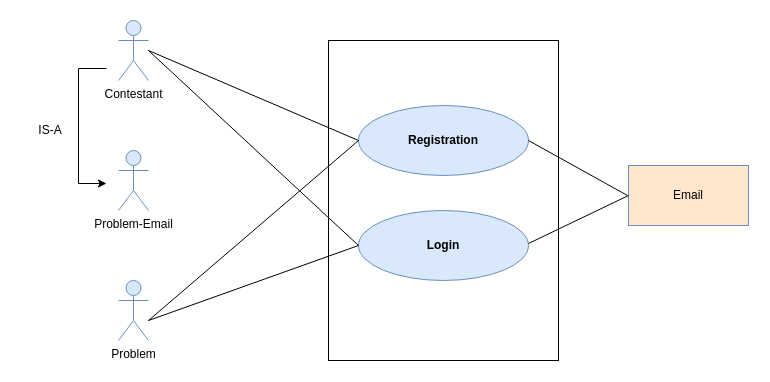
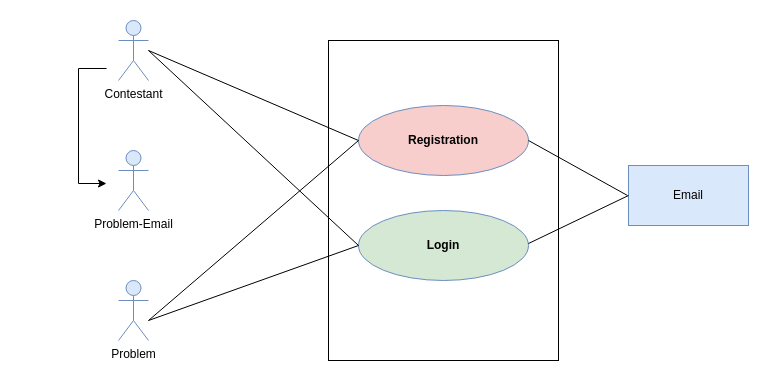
(51, 131) -> none
(444, 141) -> (444, 141)
(689, 196) -> (689, 196)
(444, 246) -> (444, 246)
